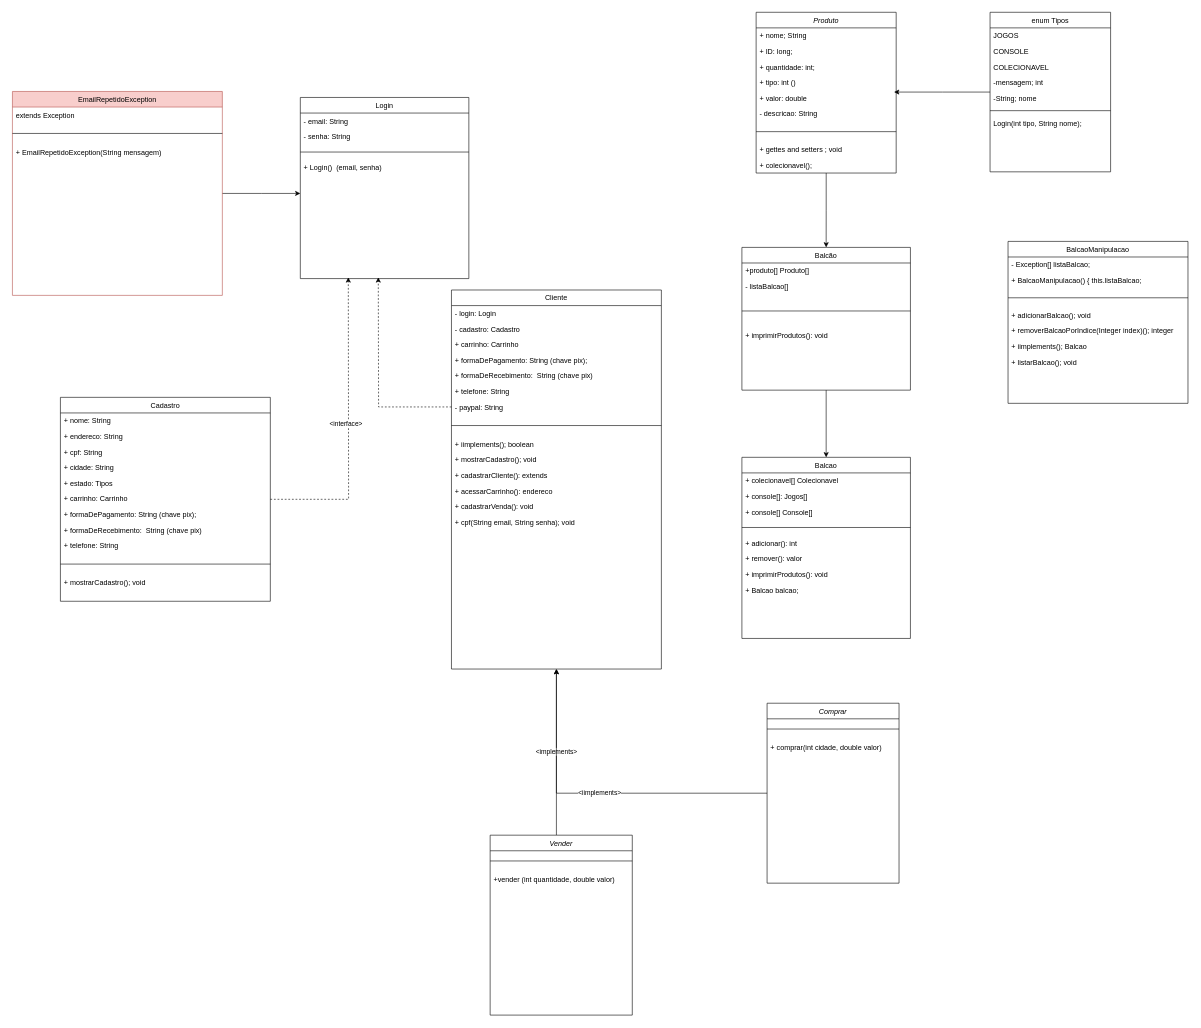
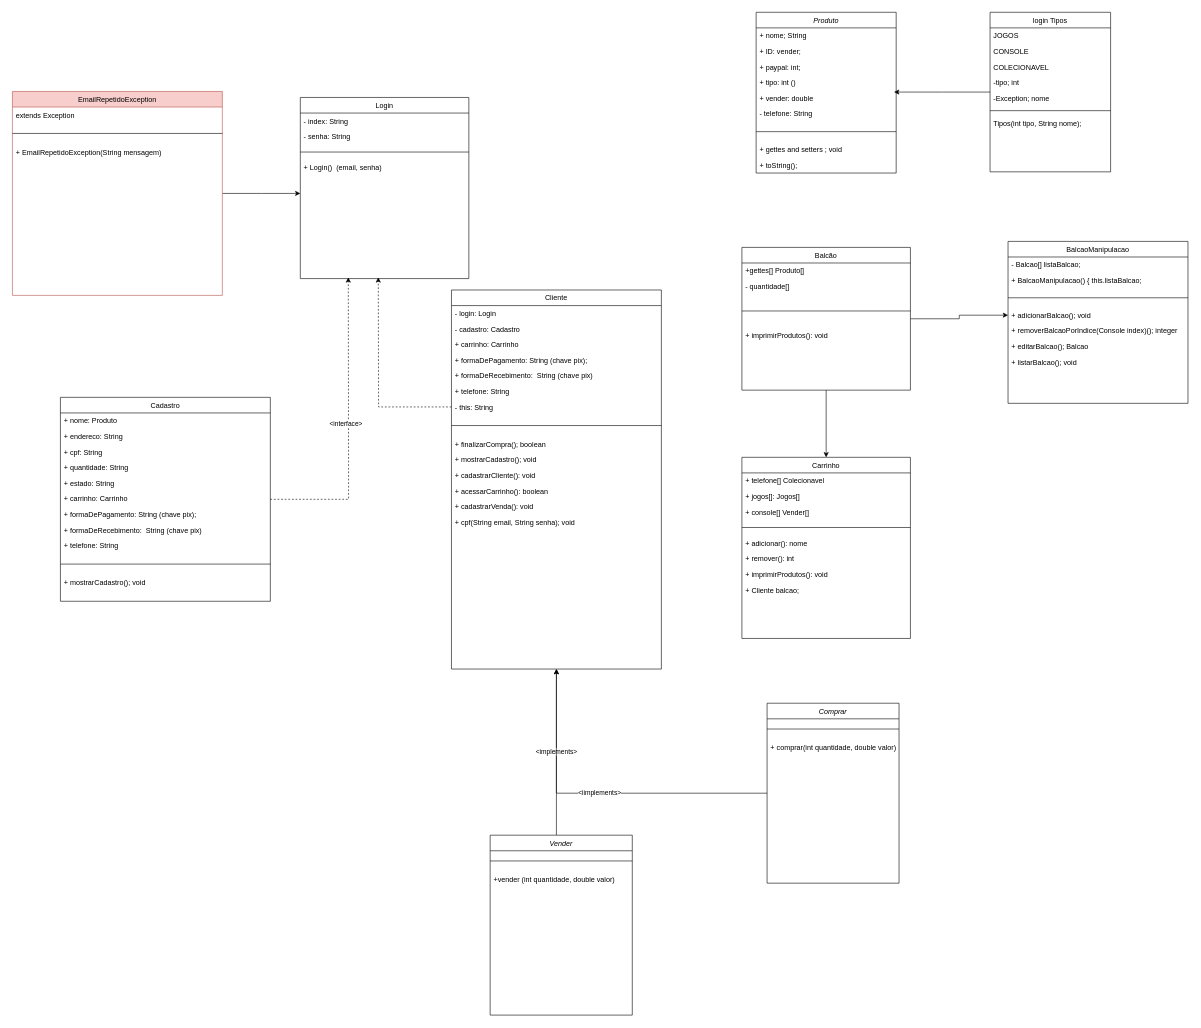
(1050, 20) -> (1050, 20)
(777, 52) -> (782, 52)
(790, 67) -> (782, 67)
(1019, 83) -> (1010, 83)
(785, 98) -> (788, 98)
(1017, 98) -> (1023, 98)
(793, 114) -> (791, 114)
(328, 121) -> (329, 121)
(1044, 124) -> (1044, 124)
(789, 166) -> (783, 166)
(826, 242) -> none
(1057, 265) -> (1051, 265)
(785, 271) -> (783, 271)
(772, 287) -> (772, 287)
none -> (1002, 315)
(1105, 331) -> (1104, 331)
(1051, 347) -> (1054, 347)
(482, 407) -> (478, 407)
(88, 421) -> (91, 421)
(497, 445) -> (505, 445)
(826, 466) -> (826, 466)
(91, 468) -> (99, 468)
(509, 476) -> (502, 476)
(796, 481) -> (790, 481)
(90, 484) -> (92, 484)
(510, 491) -> (507, 491)
(782, 497) -> (779, 497)
(784, 512) -> (783, 512)
(776, 544) -> (779, 544)
(778, 559) -> (774, 559)
(773, 590) -> (774, 590)
(833, 748) -> (841, 748)
